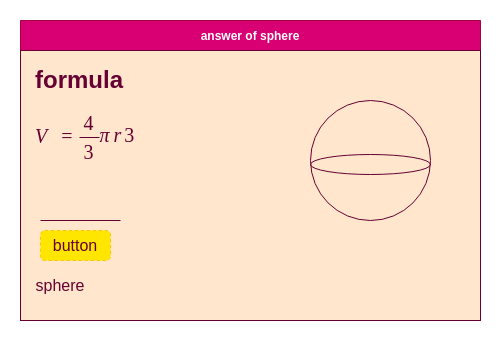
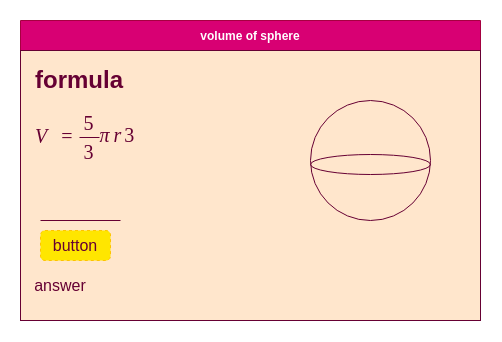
(250, 36) -> (250, 36)
(57, 108) -> (57, 108)
(61, 286) -> (61, 286)
